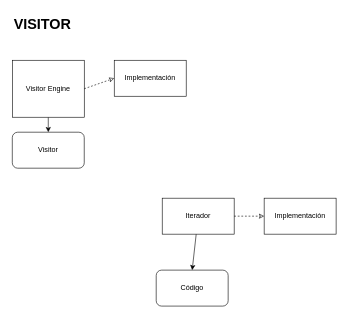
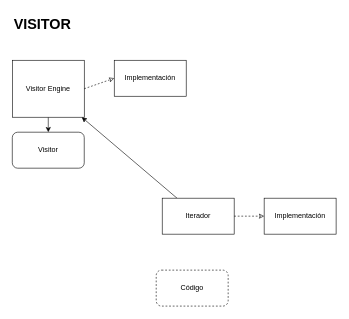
(194, 251) -> (130, 158)
(192, 288) -> (192, 288)
